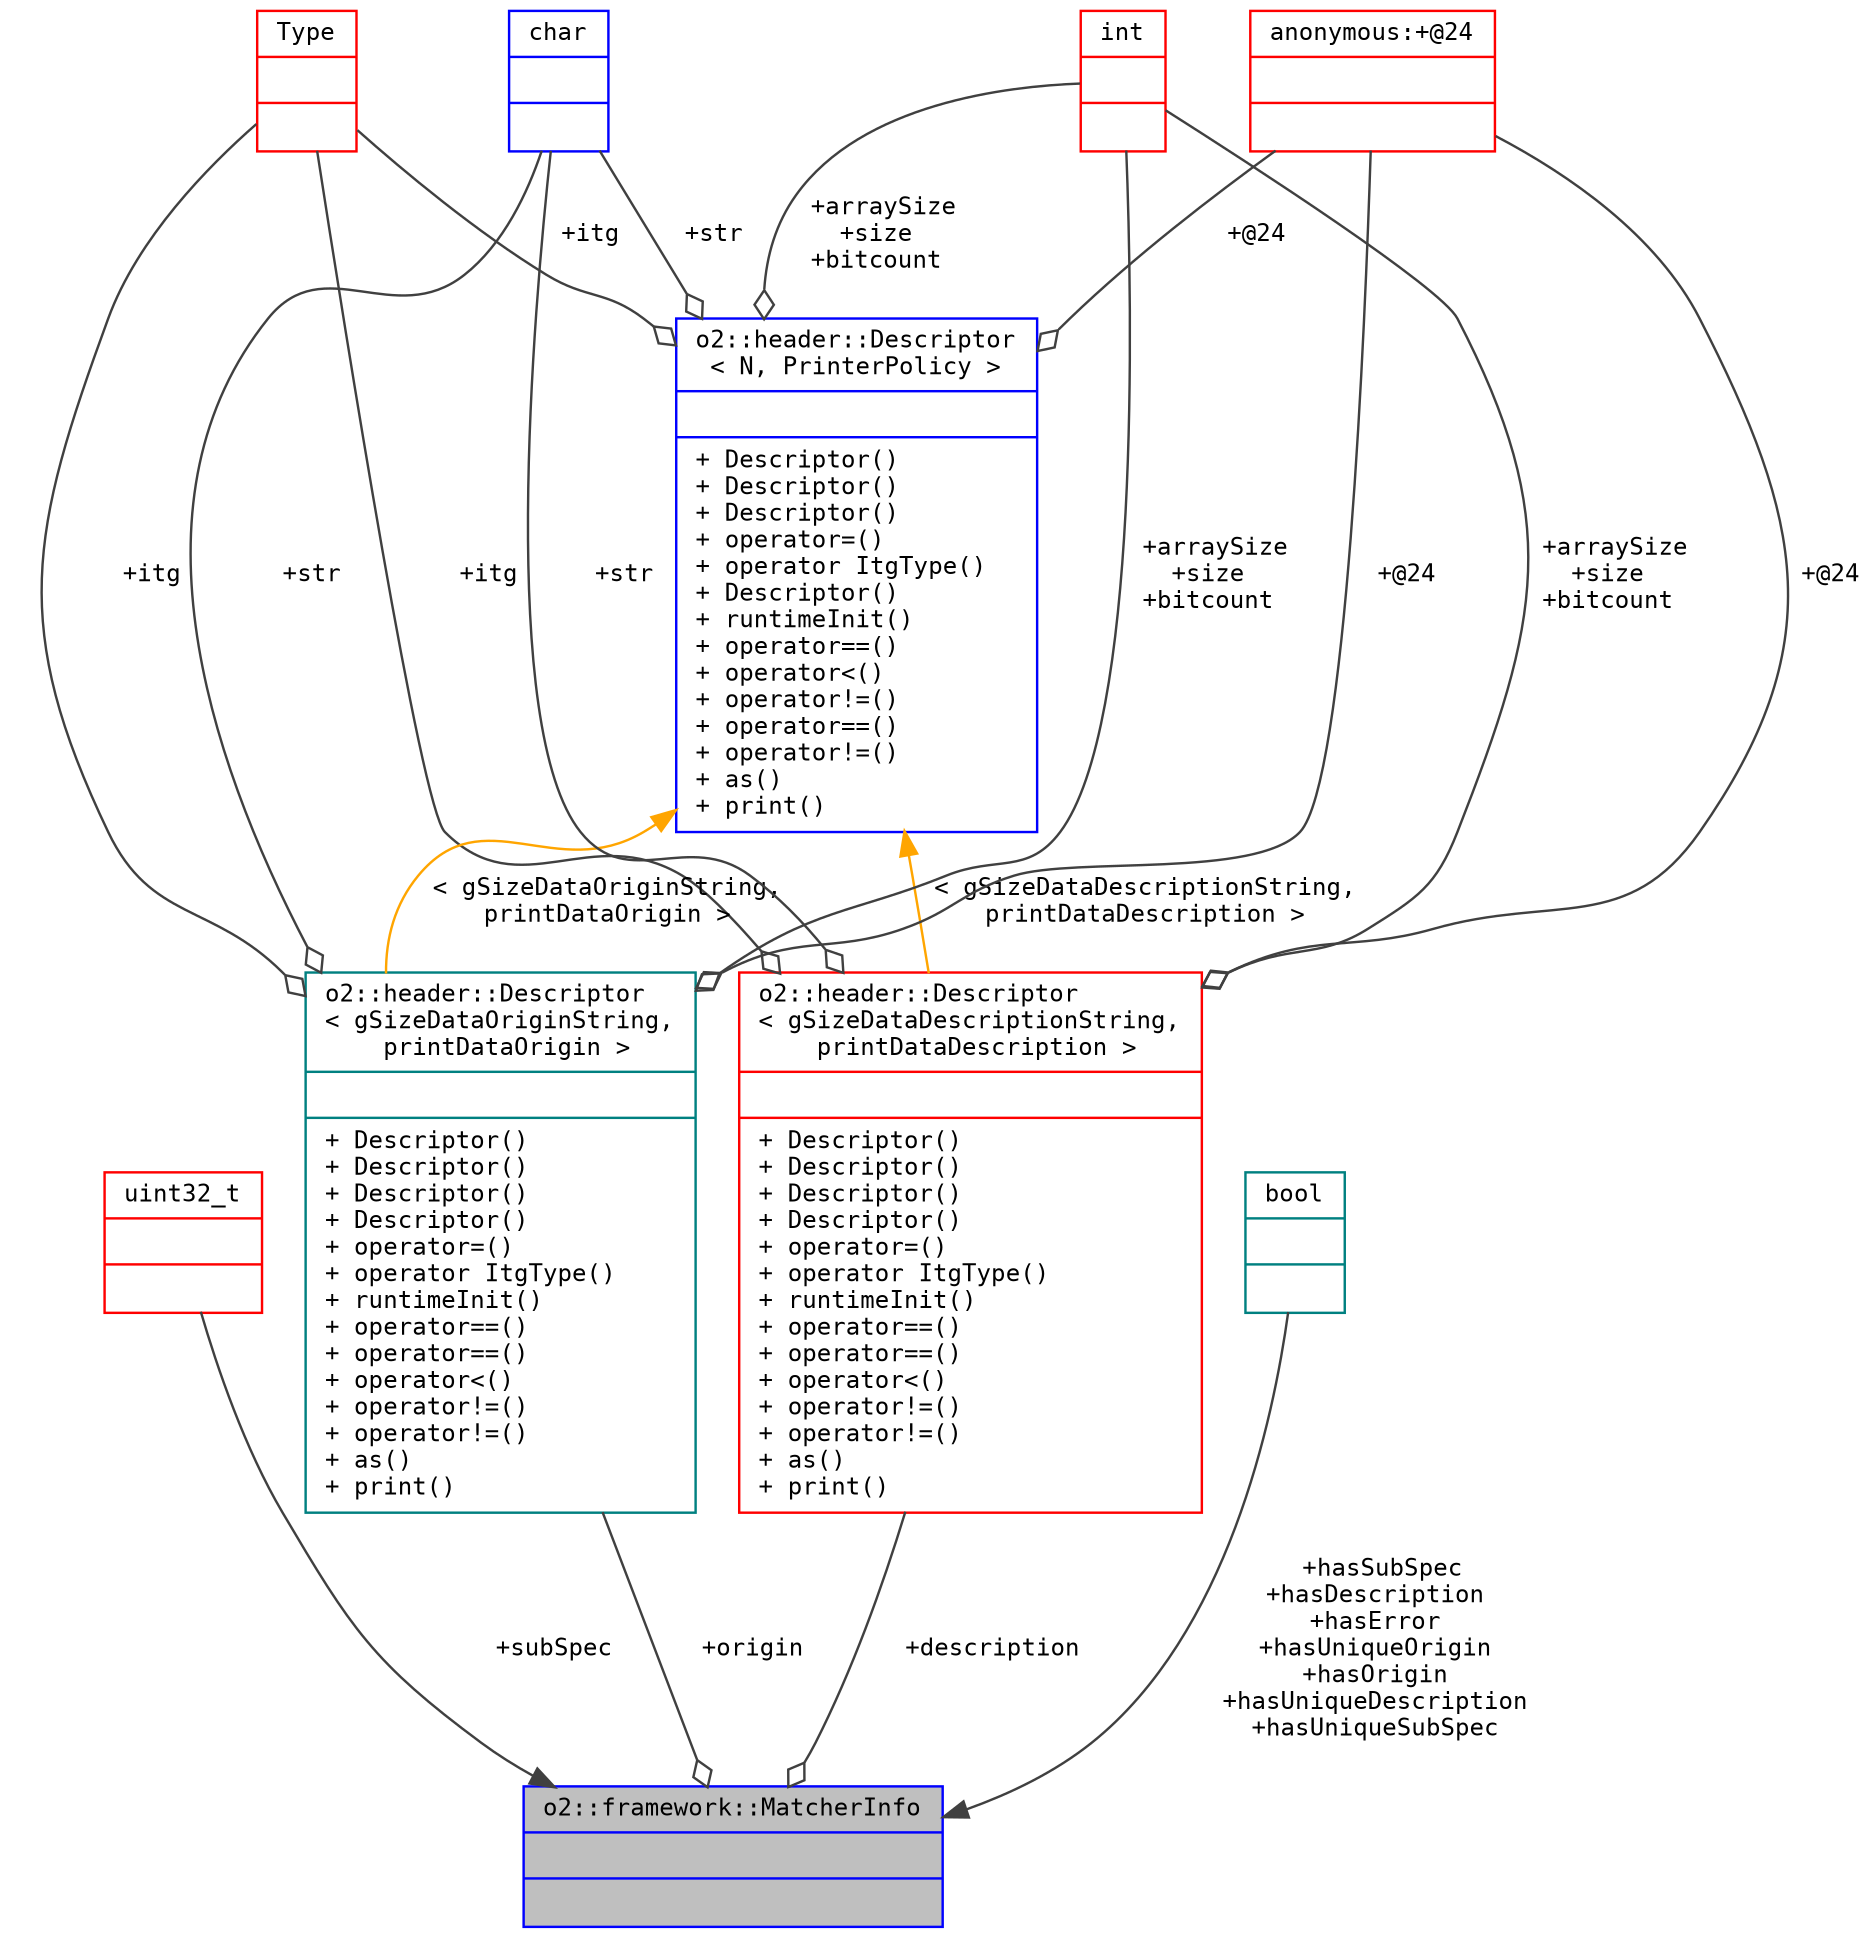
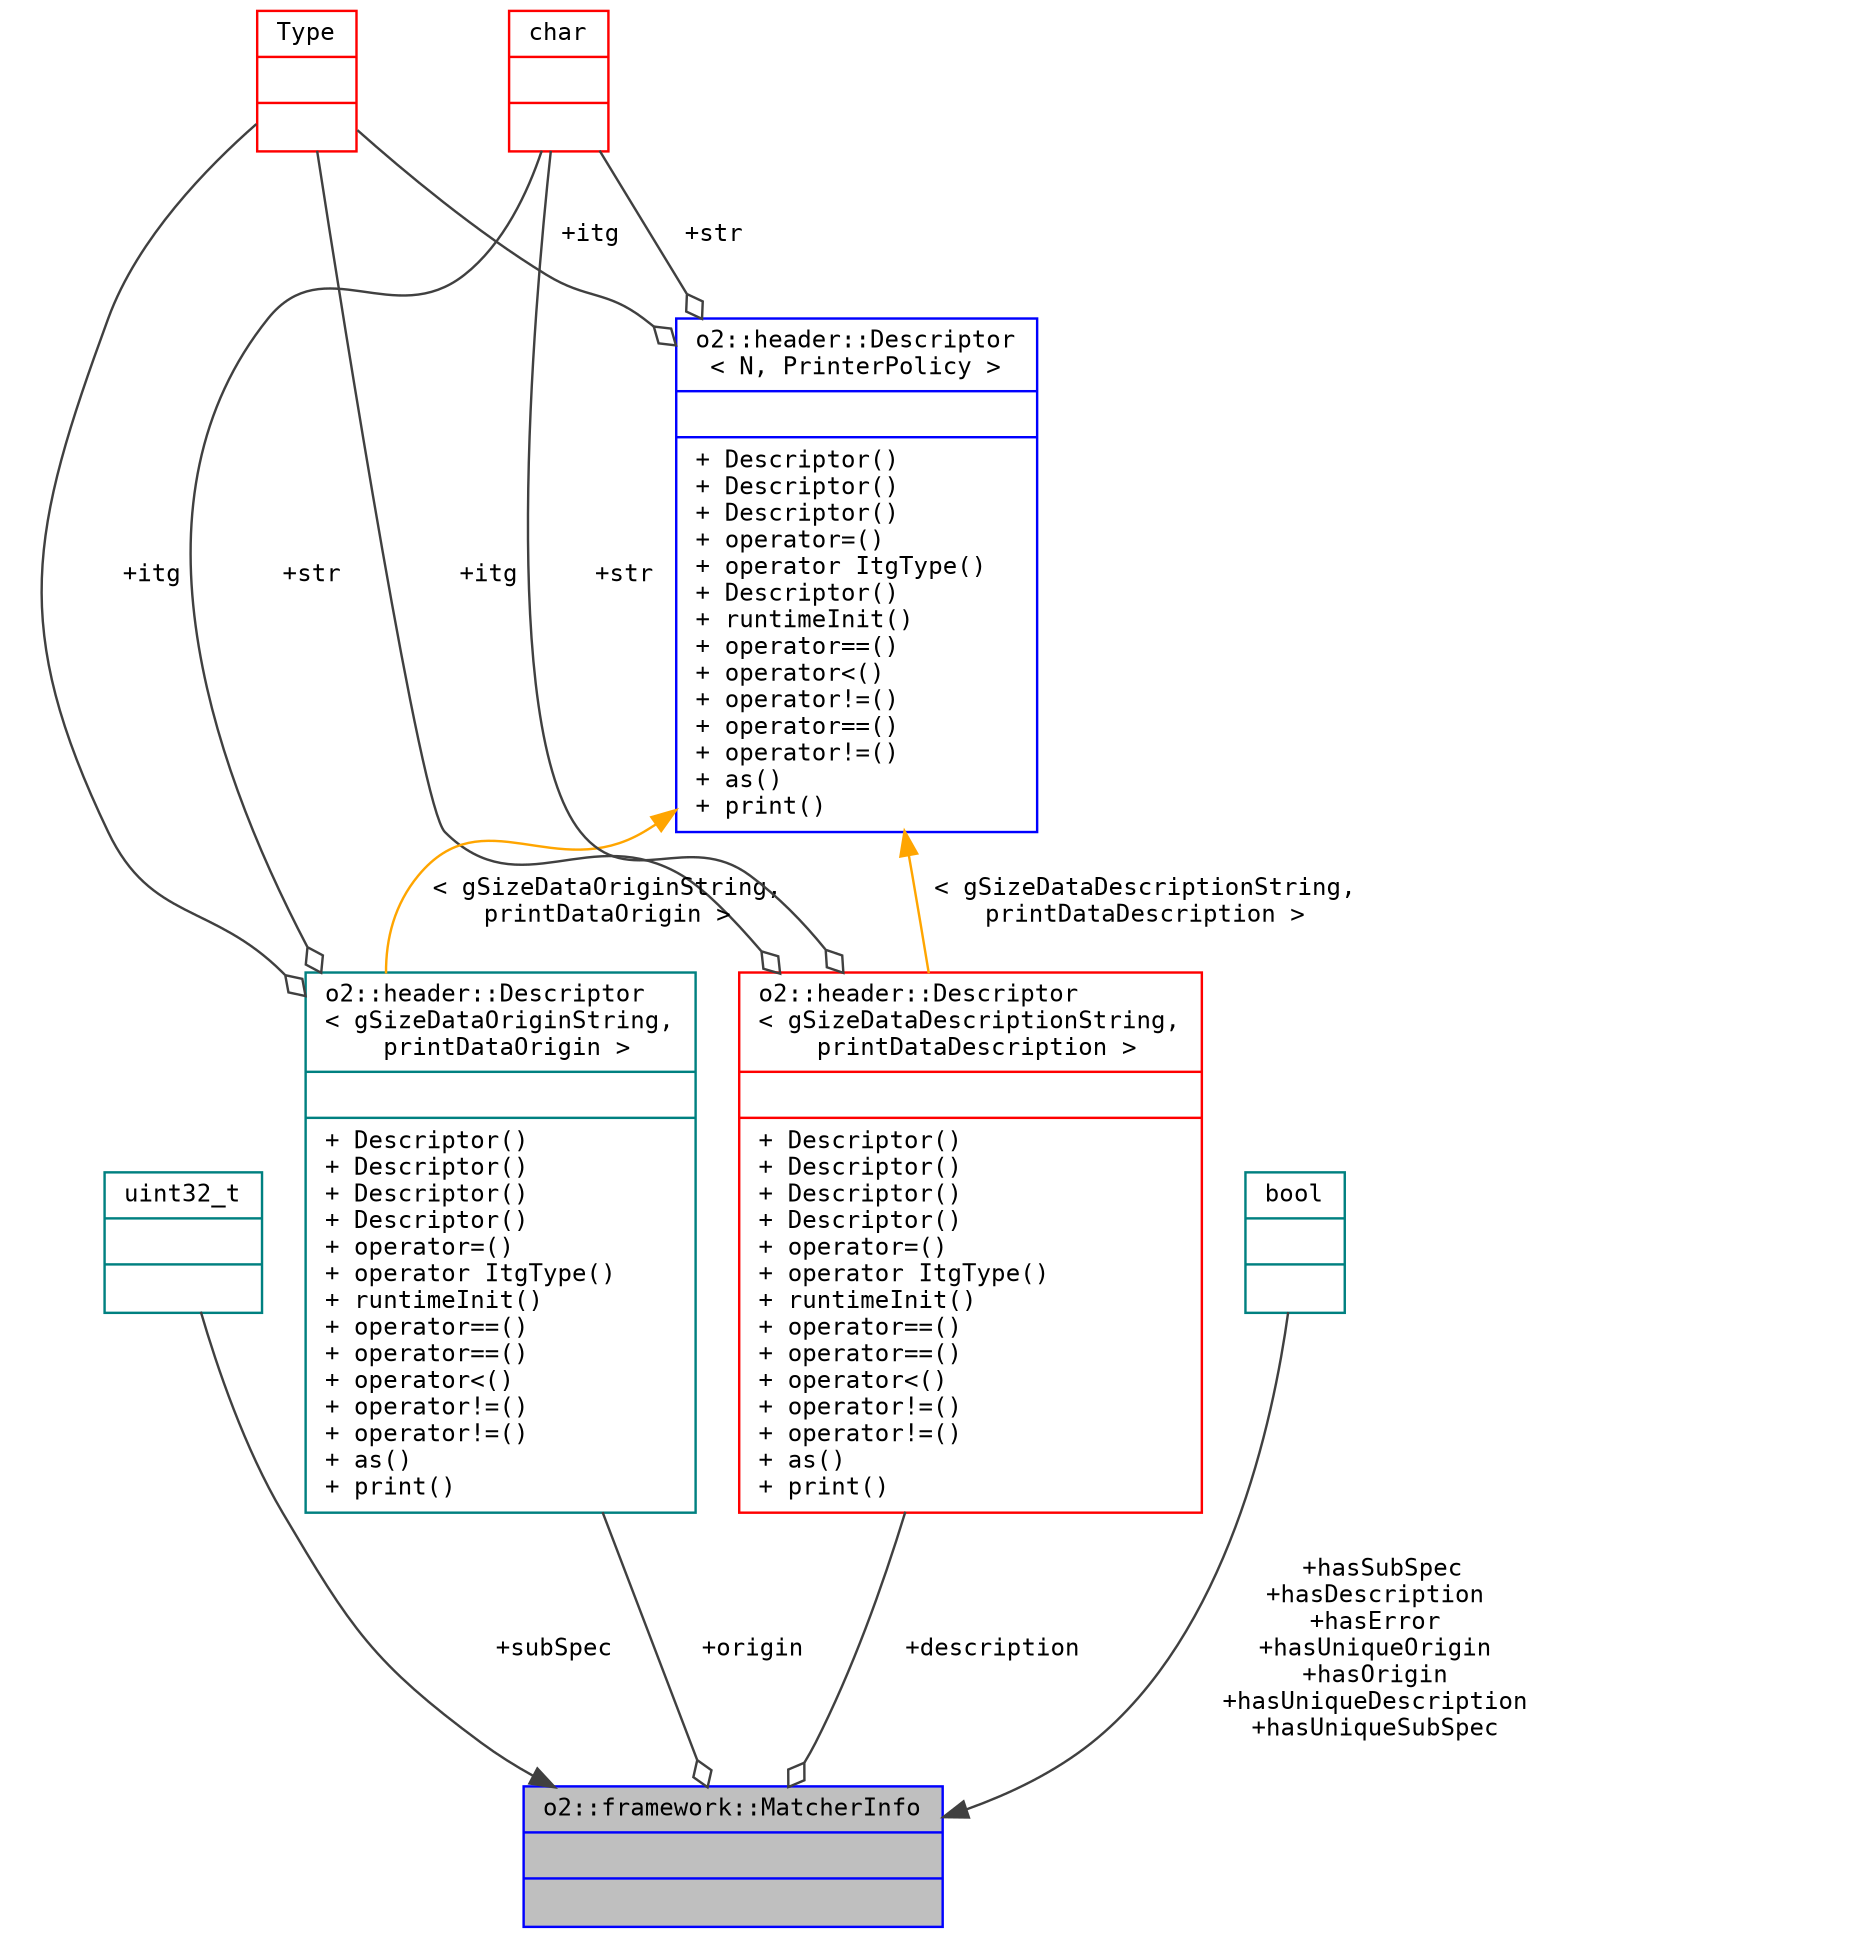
(559, 81) -> (559, 81)
(1123, 81) -> none
(1373, 81) -> none
(183, 1243) -> (183, 1243)
